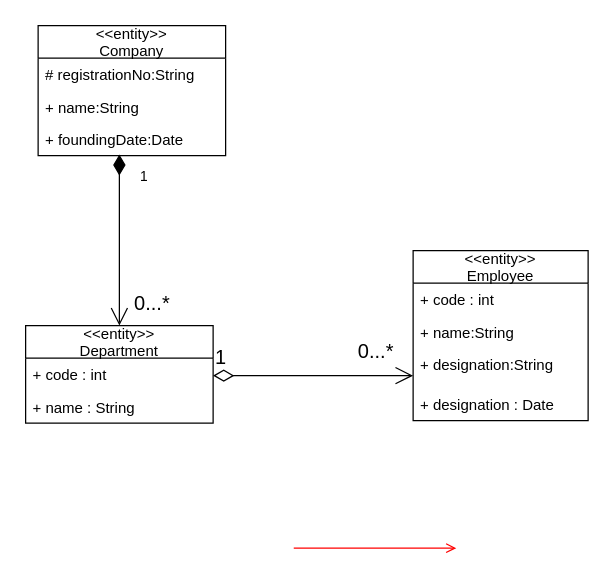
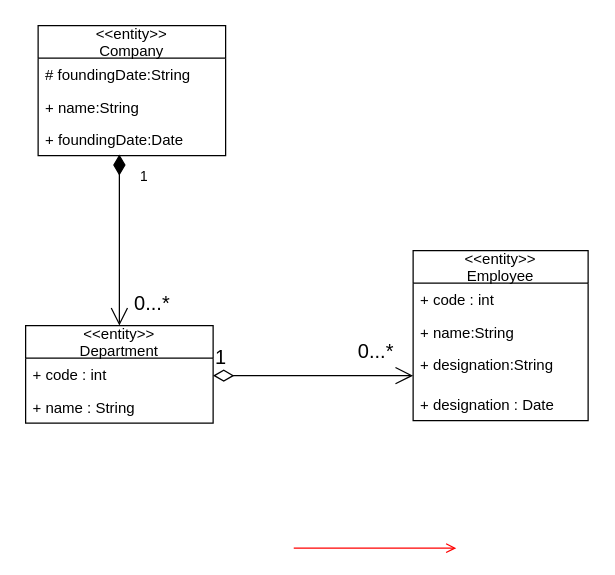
(132, 75) -> (125, 75)
